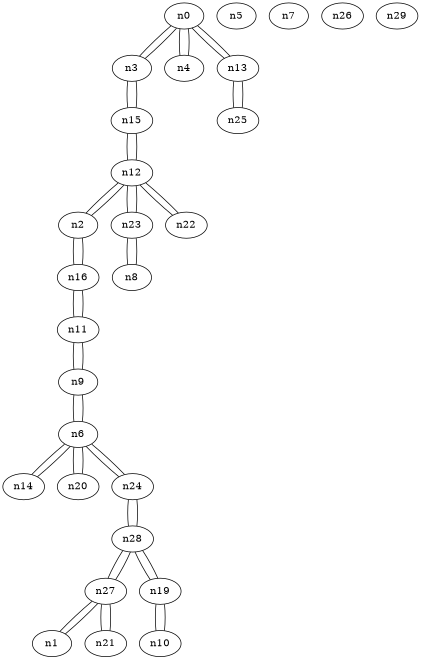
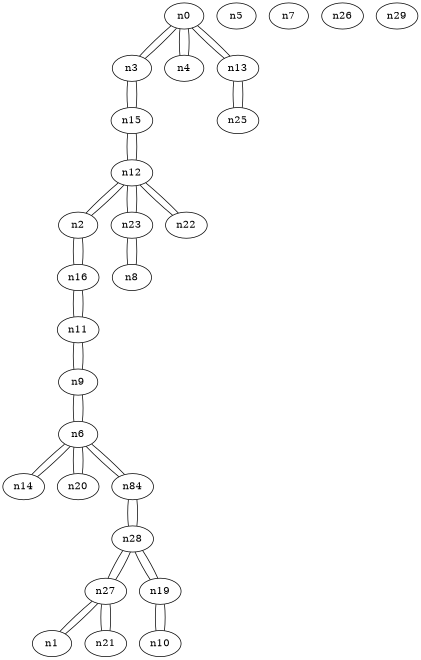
(133, 487) -> (133, 487)
